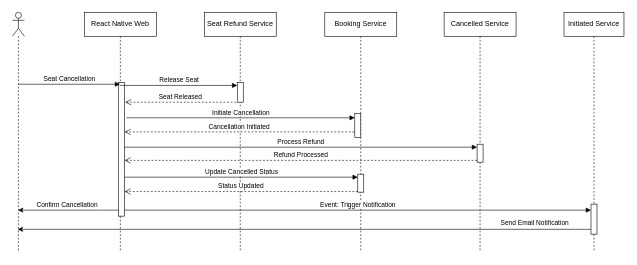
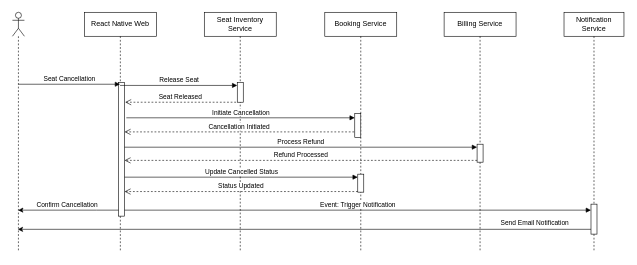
(240, 24) -> (240, 24)
(480, 24) -> (480, 24)
(594, 24) -> (594, 24)
